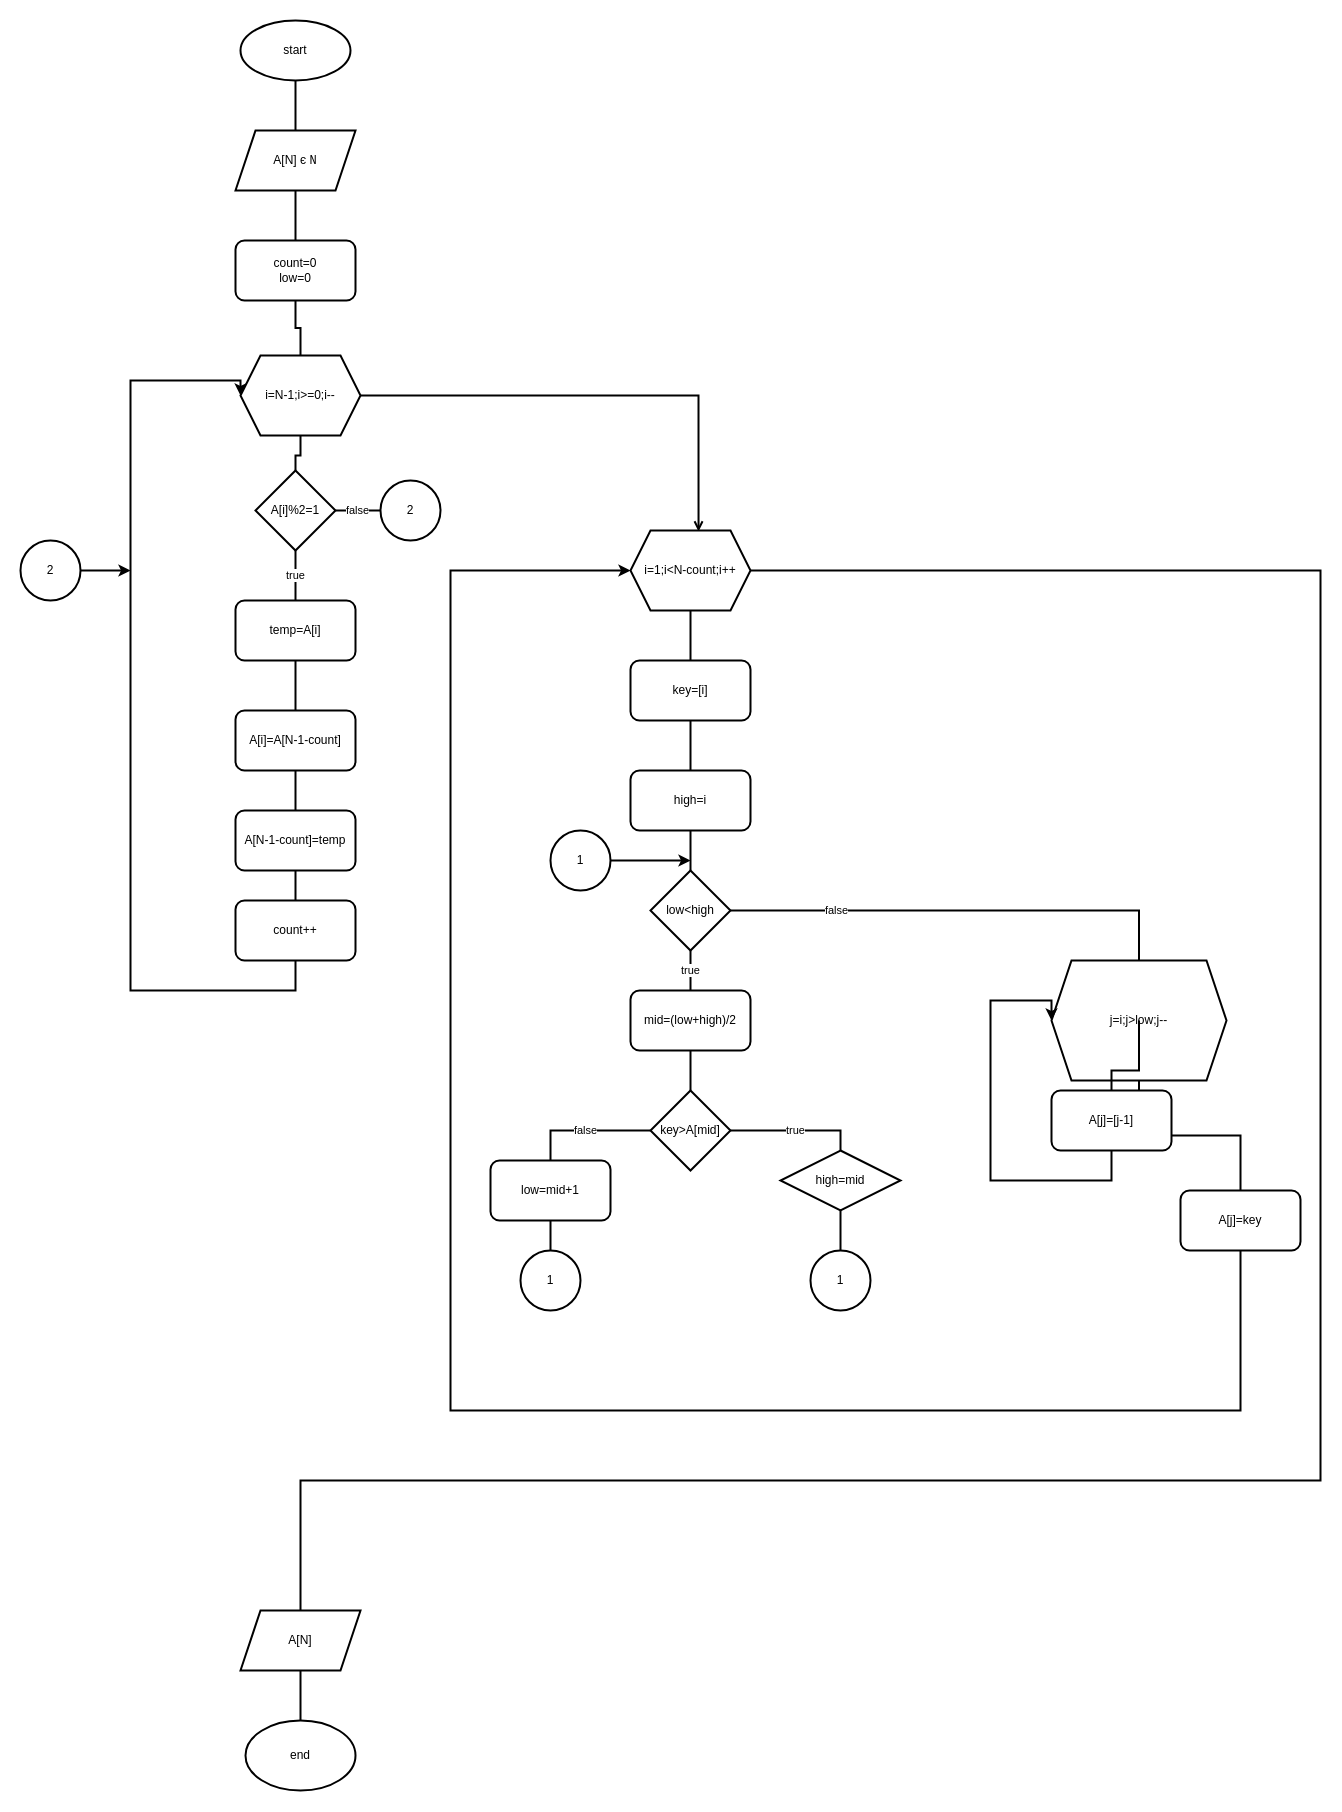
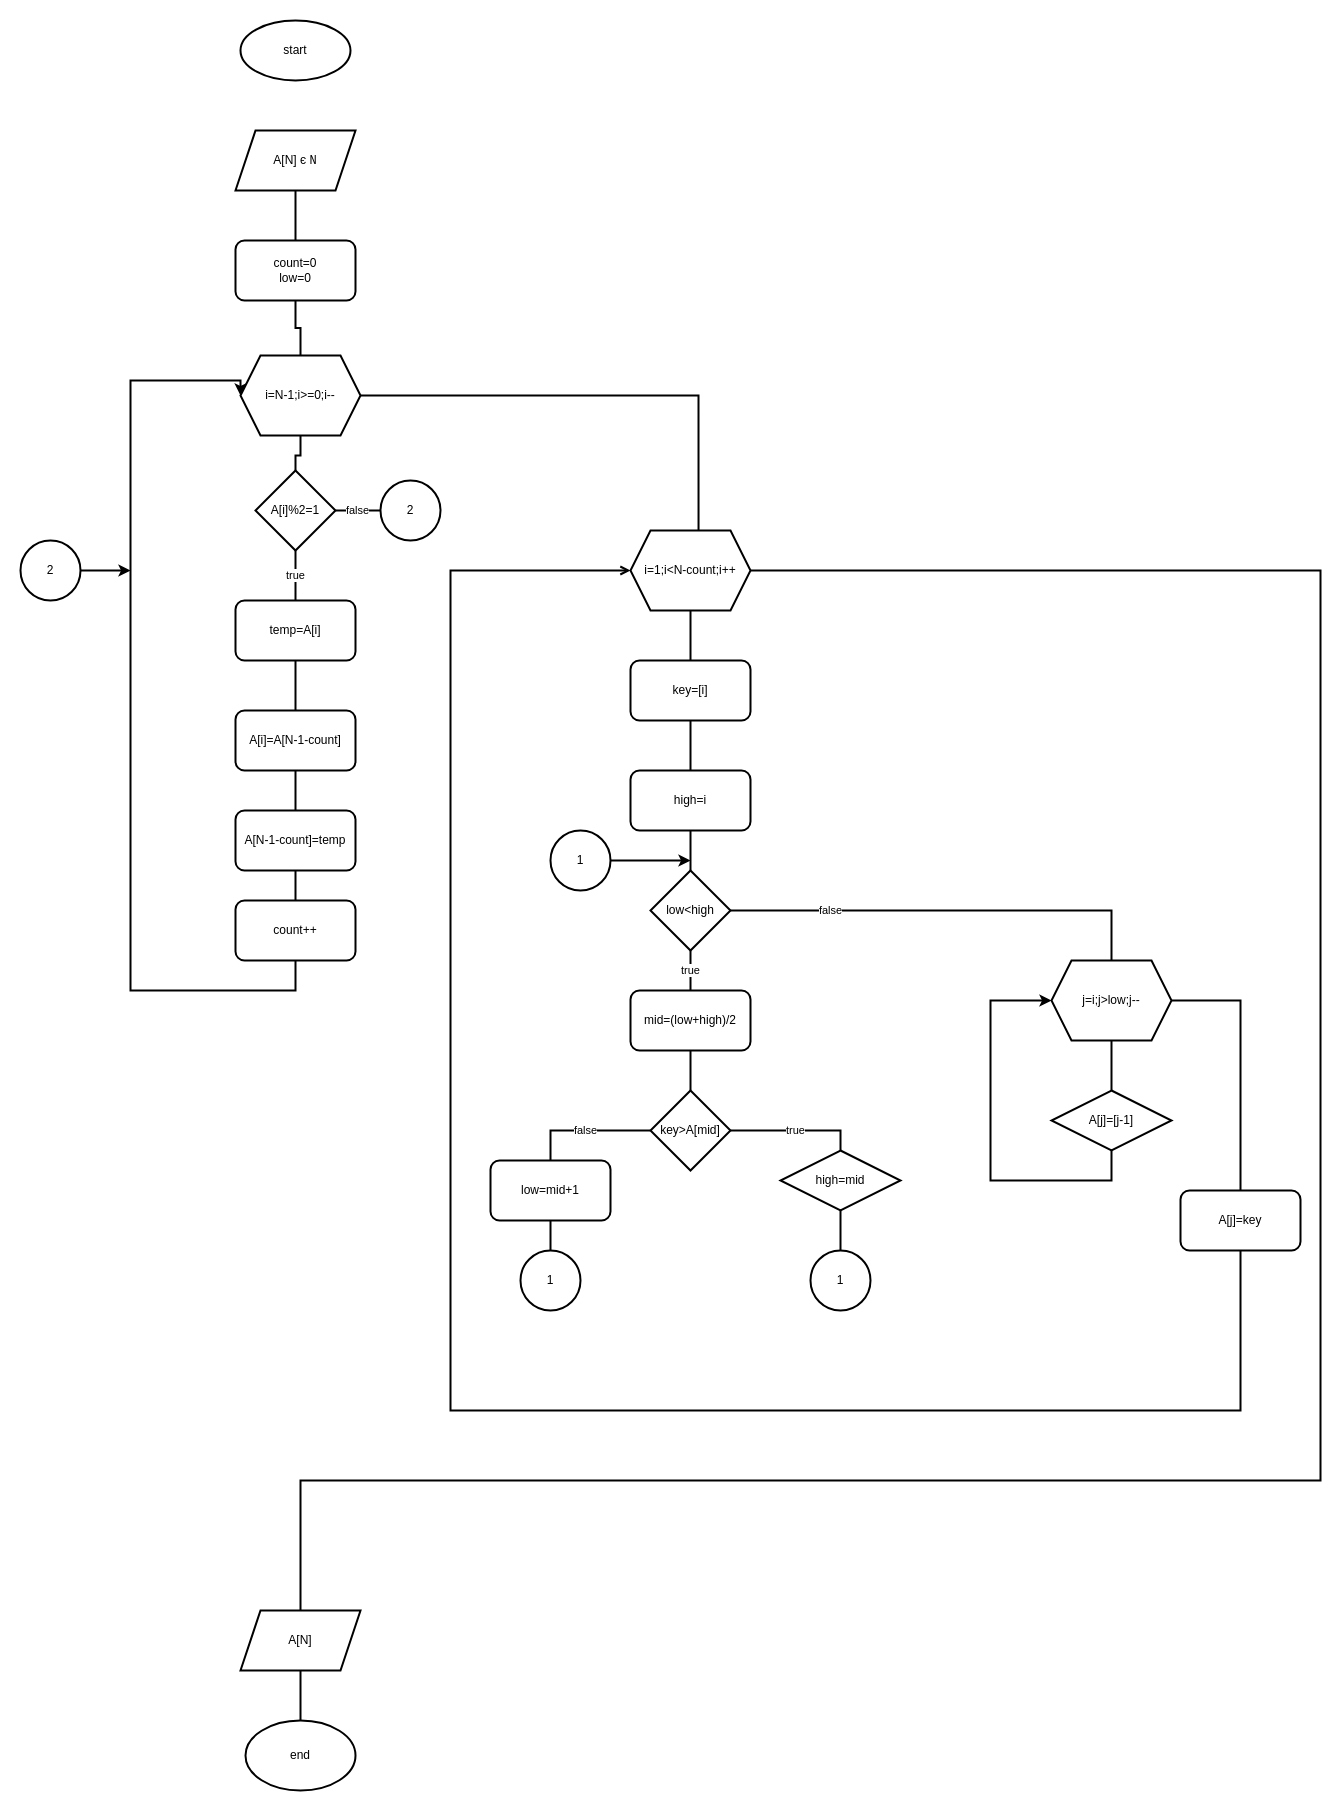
(296, 106) -> none
(699, 523) -> (699, 524)
(620, 571) -> (621, 571)
(1139, 1021) -> (1112, 1001)
(1112, 1121) -> (1112, 1121)
